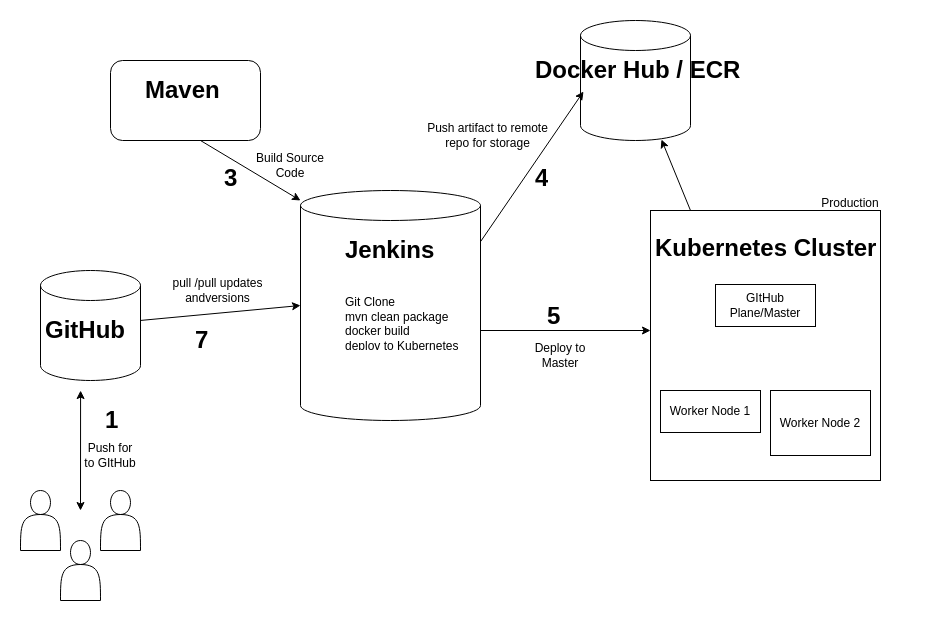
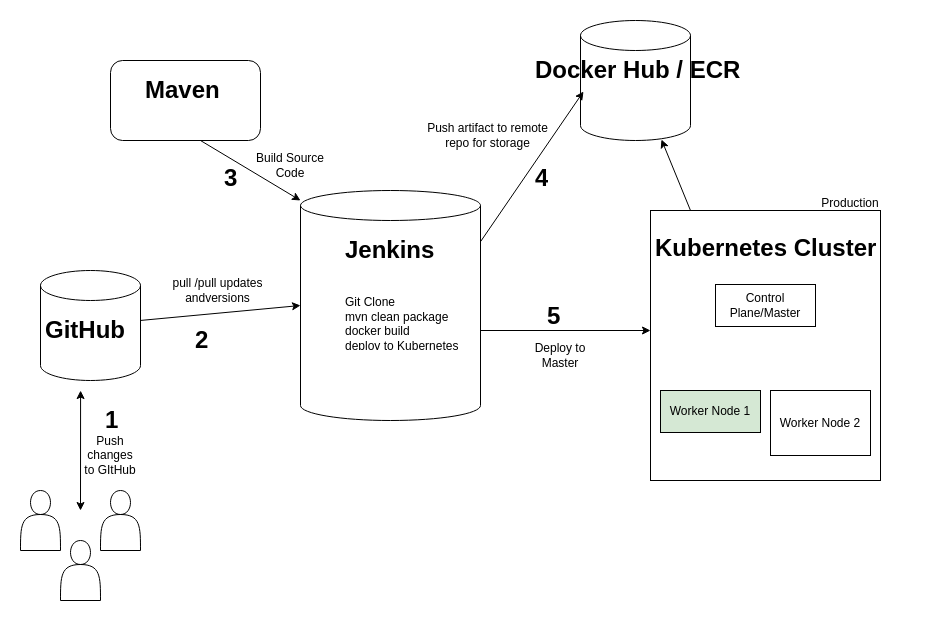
(766, 306) -> (766, 306)
(199, 318) -> (199, 318)
(711, 412) -> (711, 412)
(111, 456) -> (111, 456)
